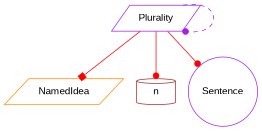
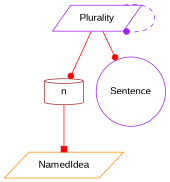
(113, 53) -> (64, 125)
